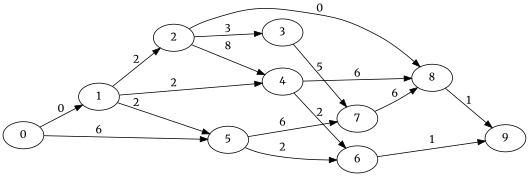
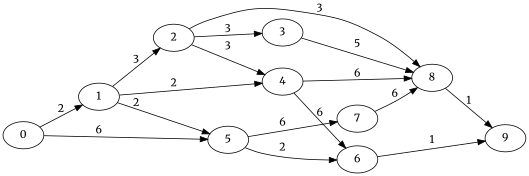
(320, 9) -> (320, 9)
(228, 46) -> (228, 46)
(136, 60) -> (136, 60)
(317, 73) -> (354, 54)
(61, 109) -> (61, 109)
(320, 113) -> (320, 113)
